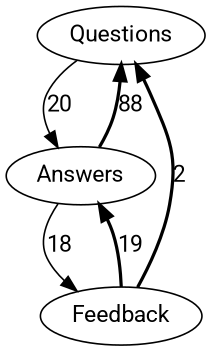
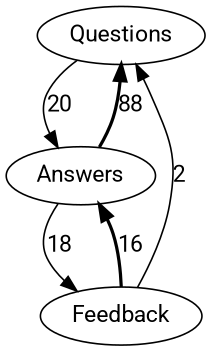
(172, 183) -> (172, 183)
(131, 246) -> (131, 246)
